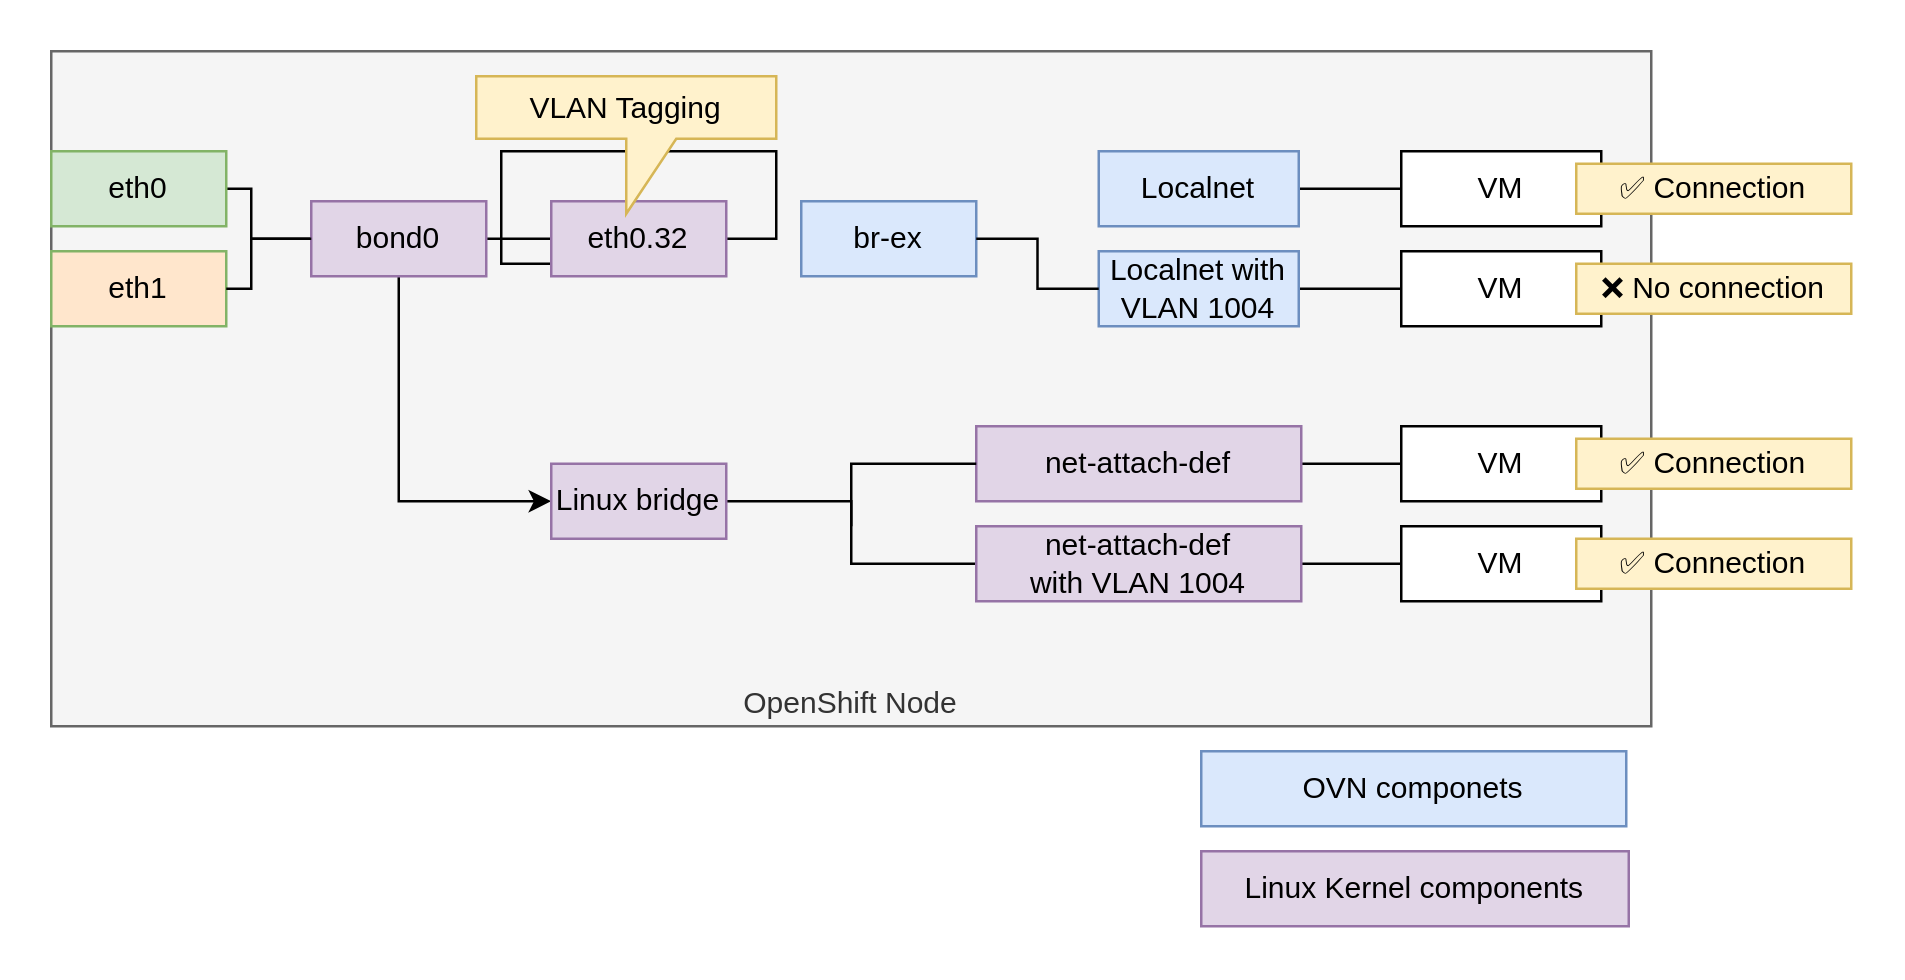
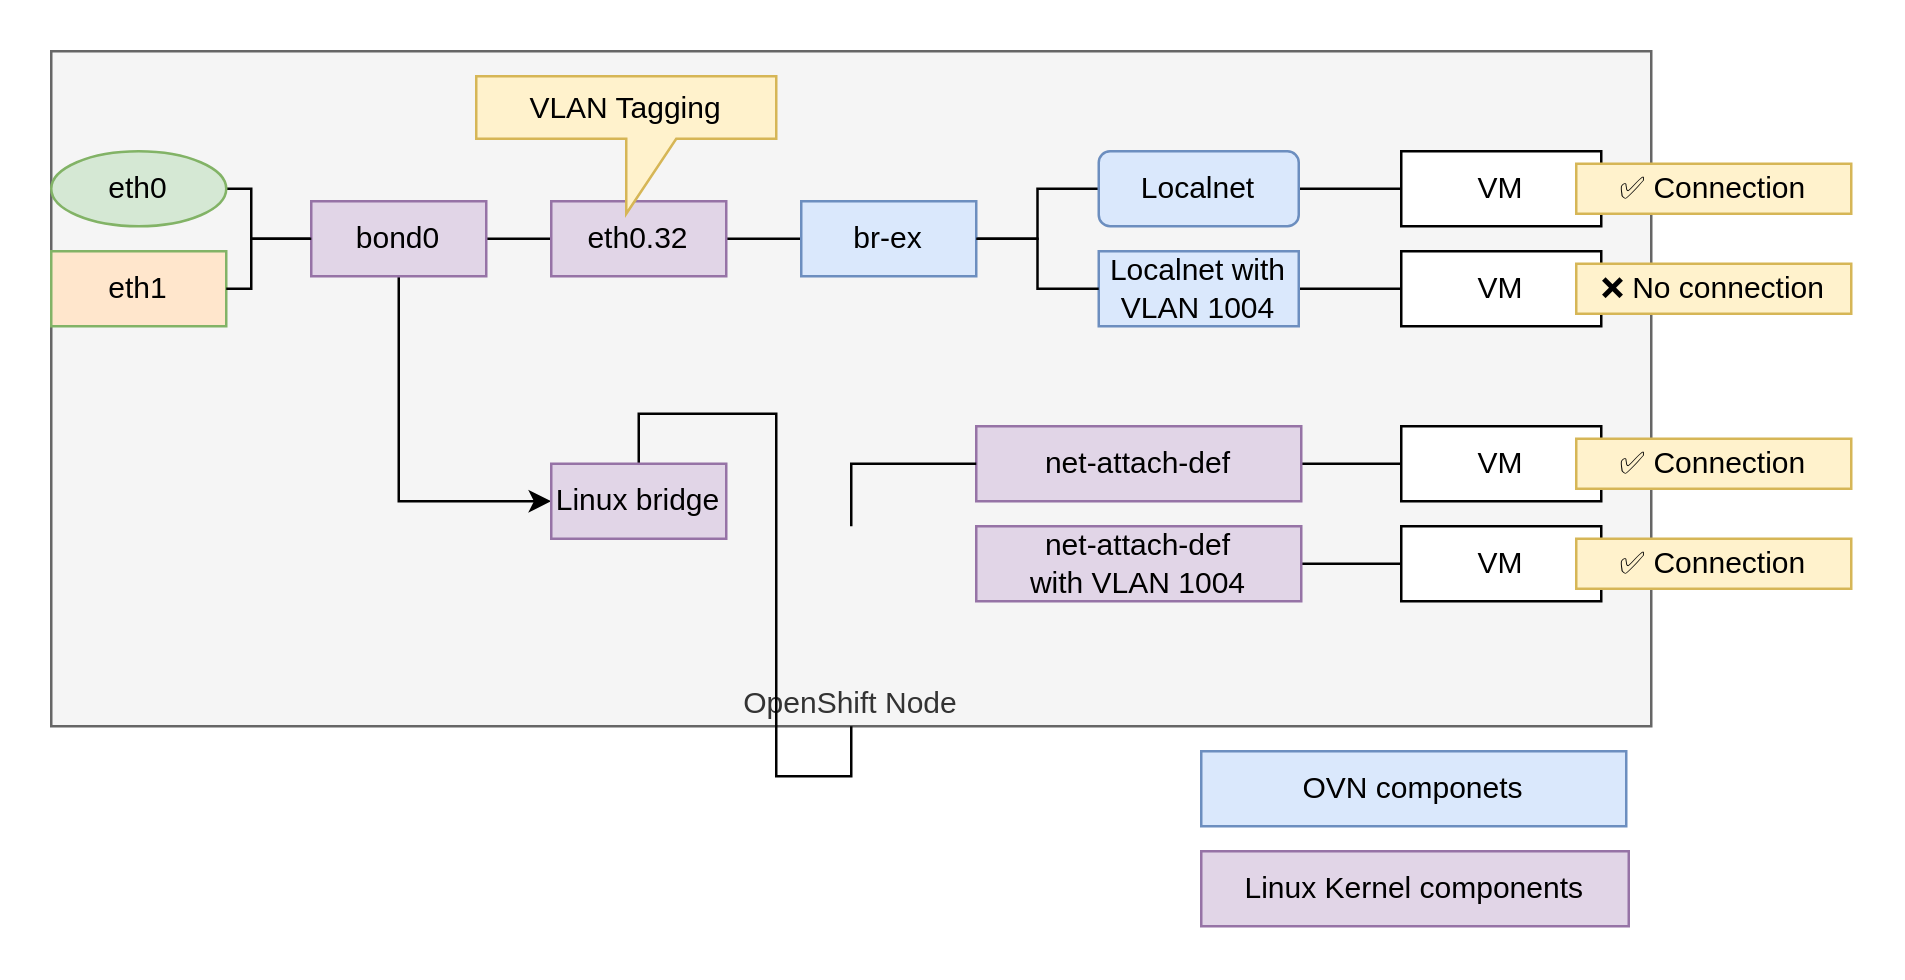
(523, 151) -> (788, 239)
(139, 189) -> (139, 189)
none -> (1044, 189)
(1199, 189) -> (1199, 189)
(895, 564) -> (776, 564)
